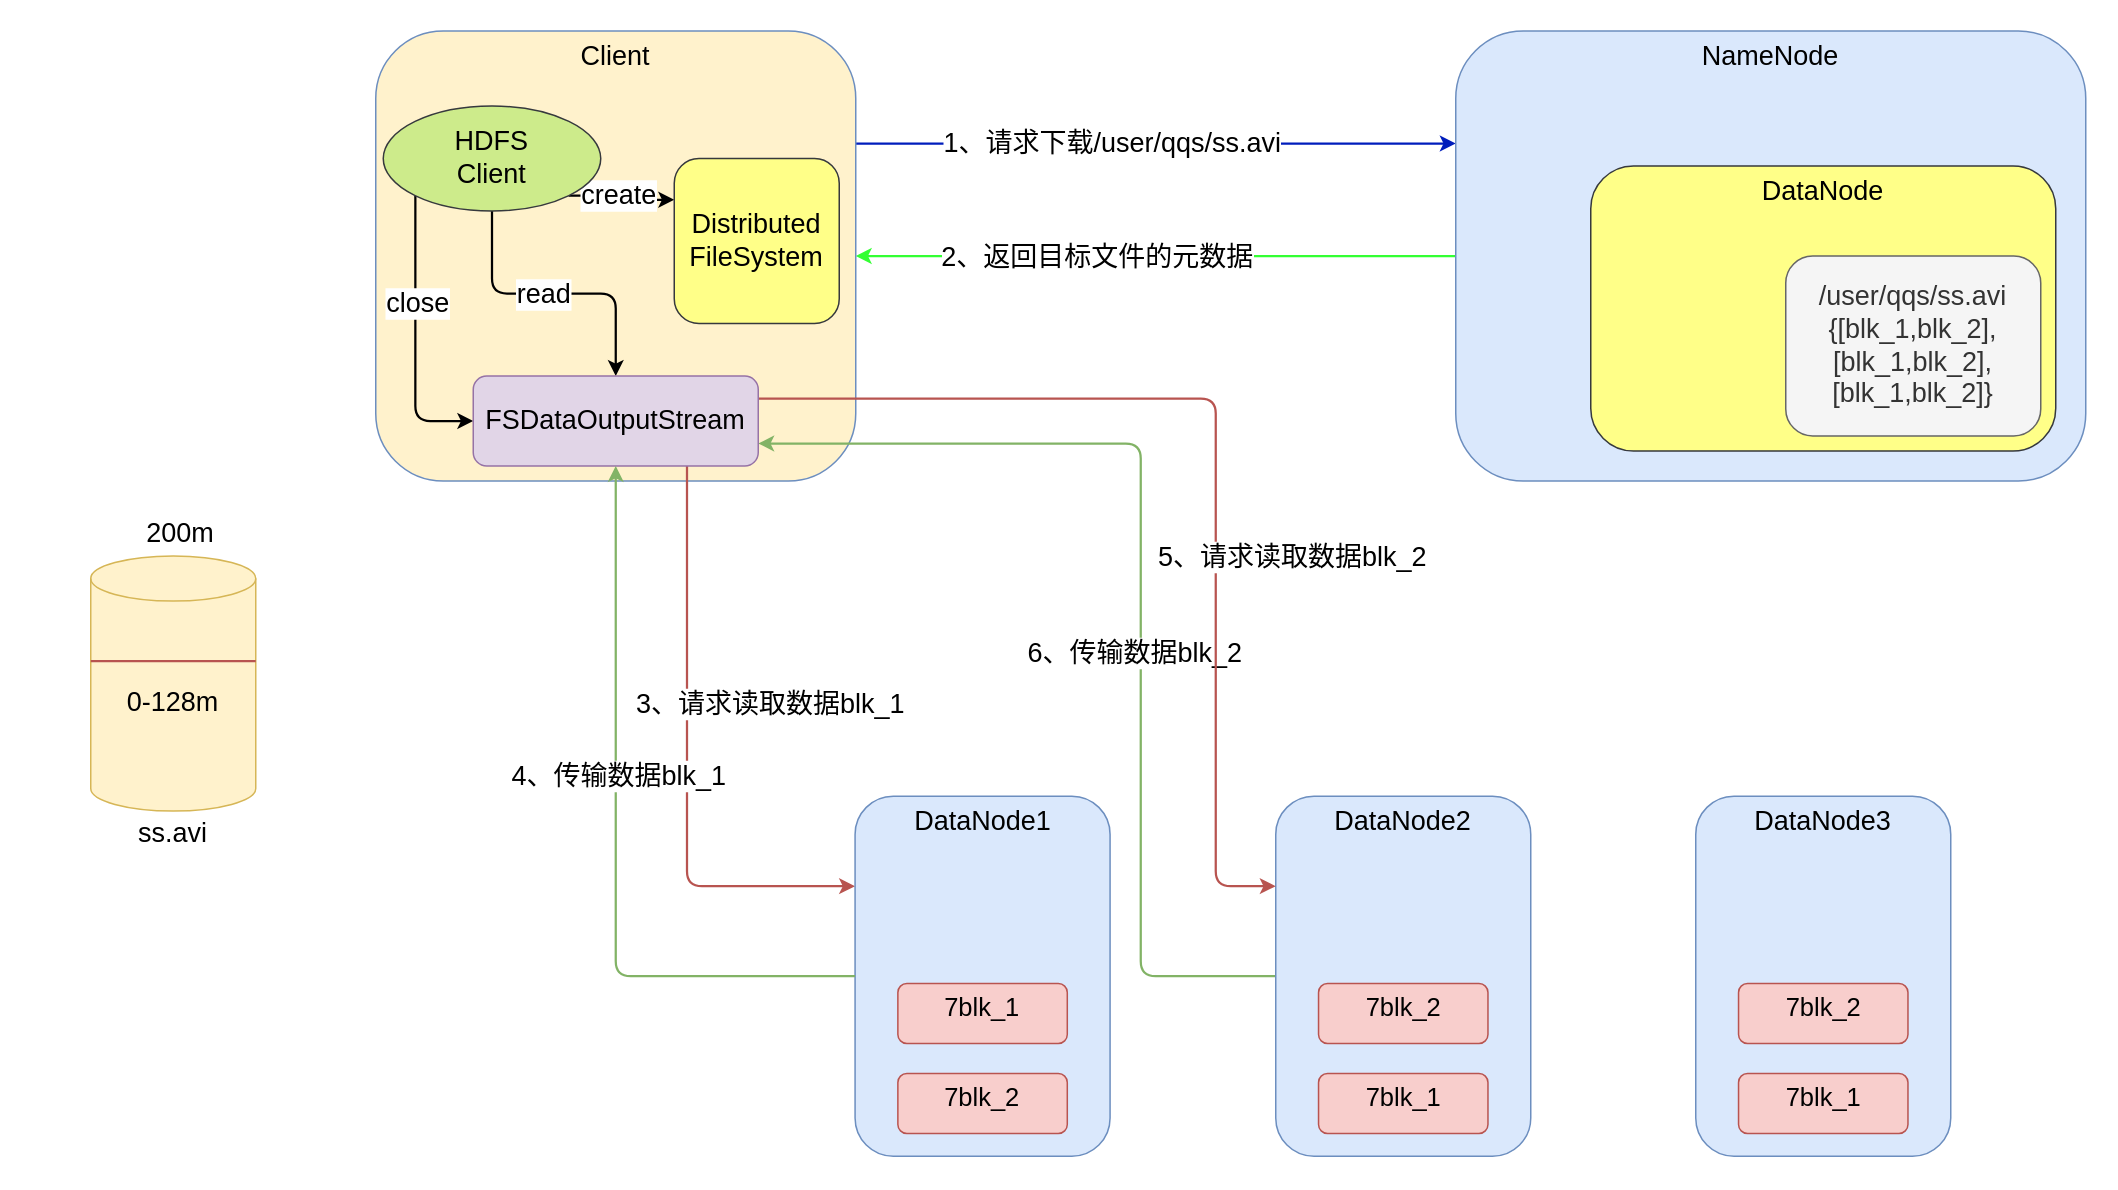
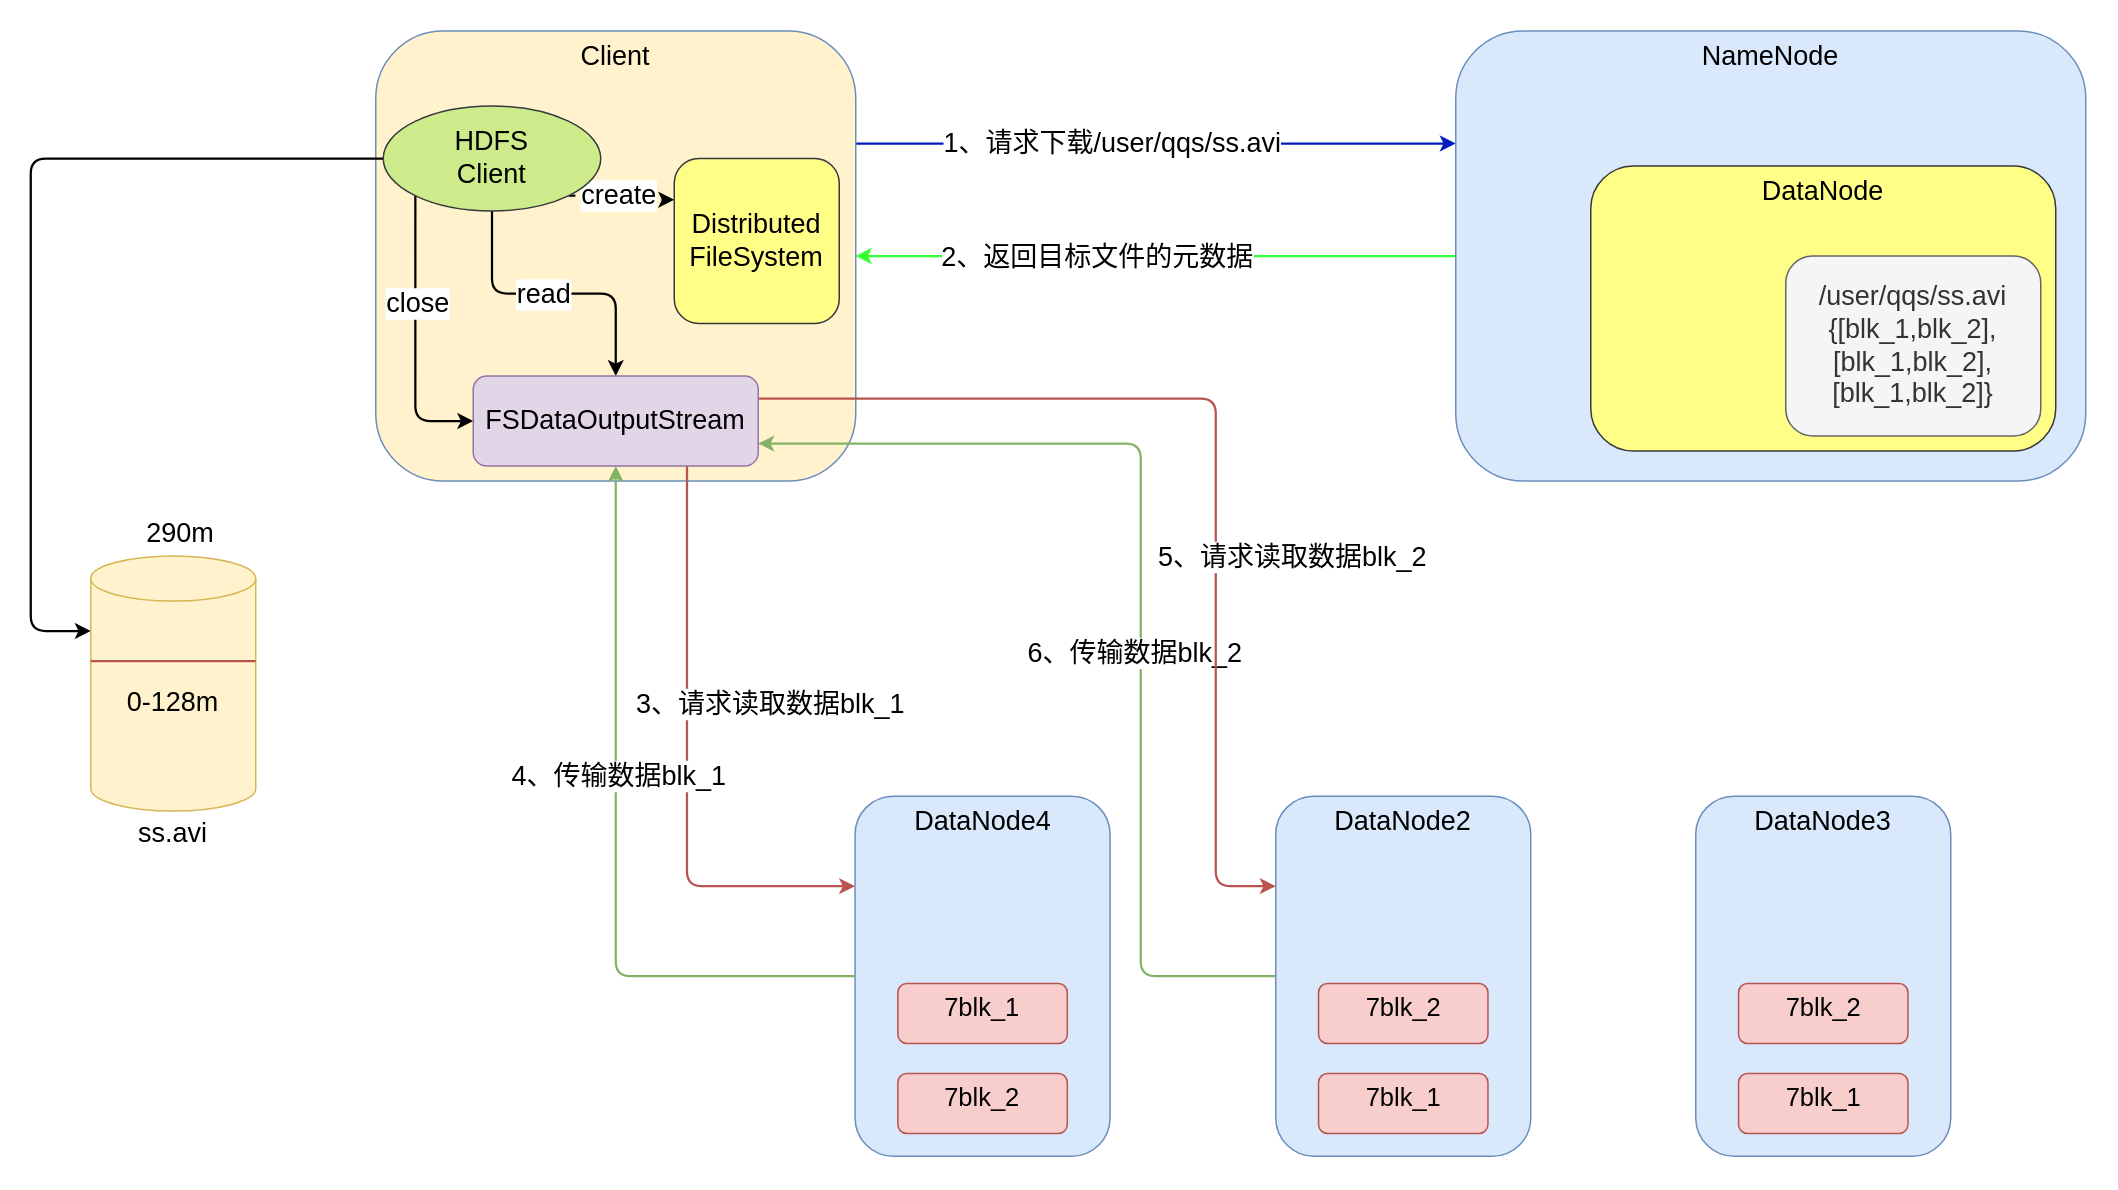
(577, 195) -> (577, 195)
none -> (31, 243)
(181, 533) -> (181, 533)
(983, 822) -> (983, 822)
